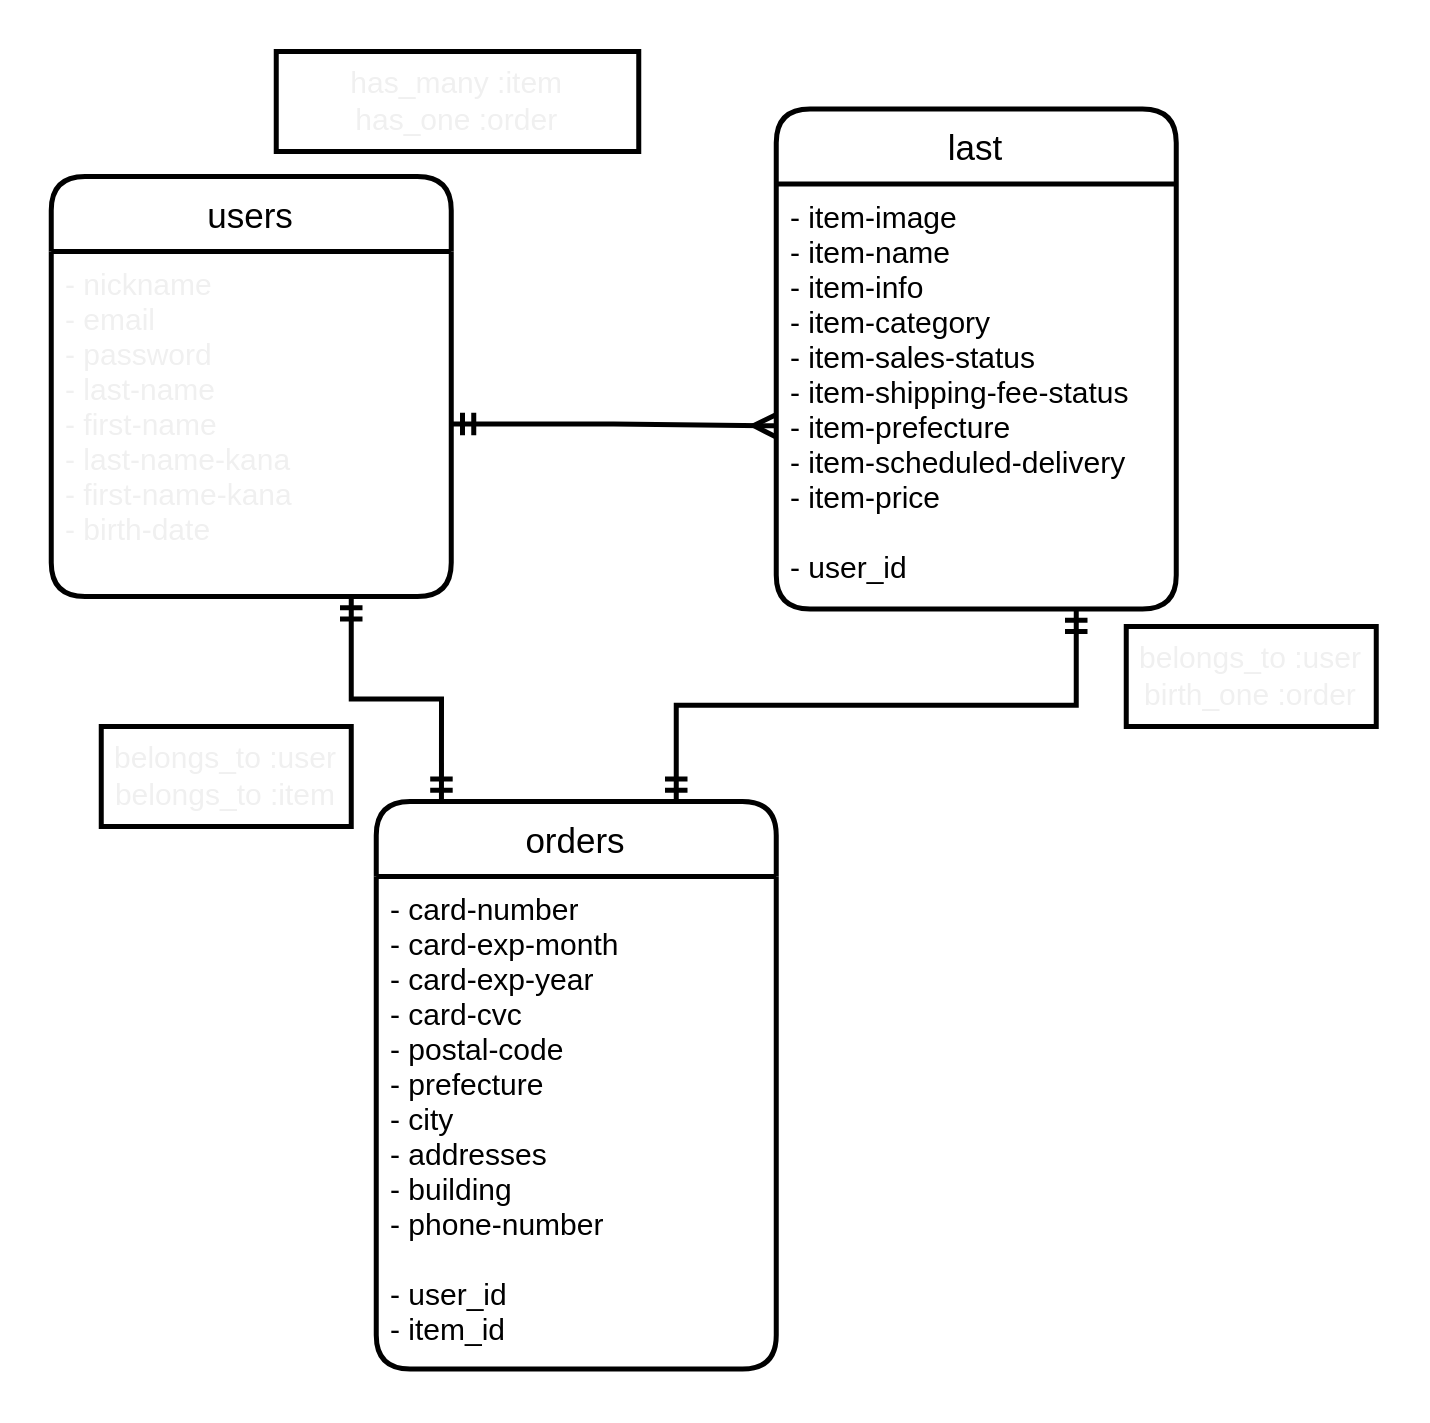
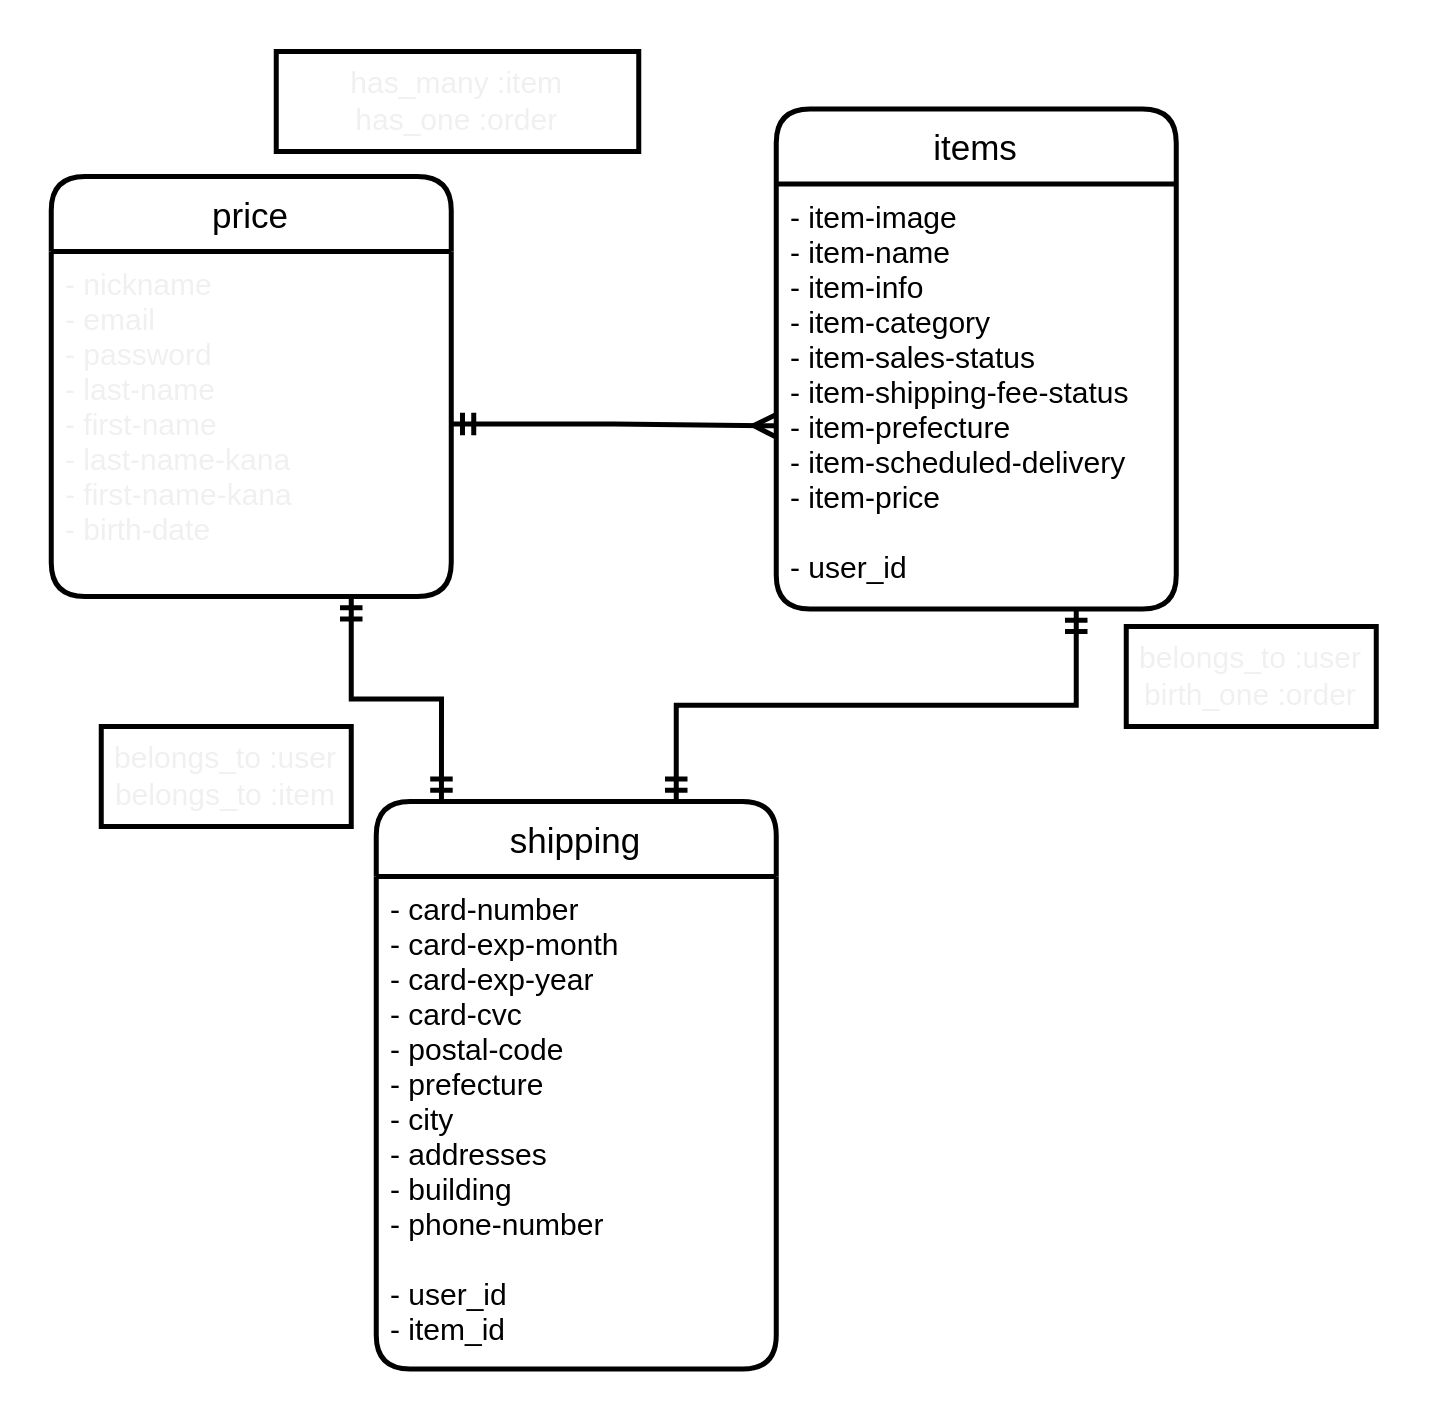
(975, 148) -> (975, 148)
(250, 216) -> (250, 216)
(575, 841) -> (575, 841)
